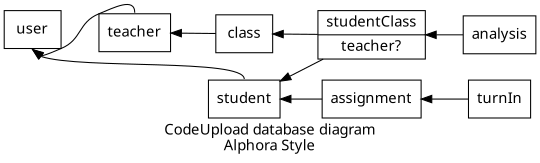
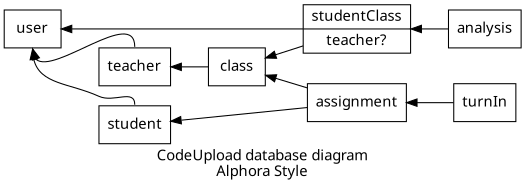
(307, 68) -> (188, 29)
none -> (292, 83)
